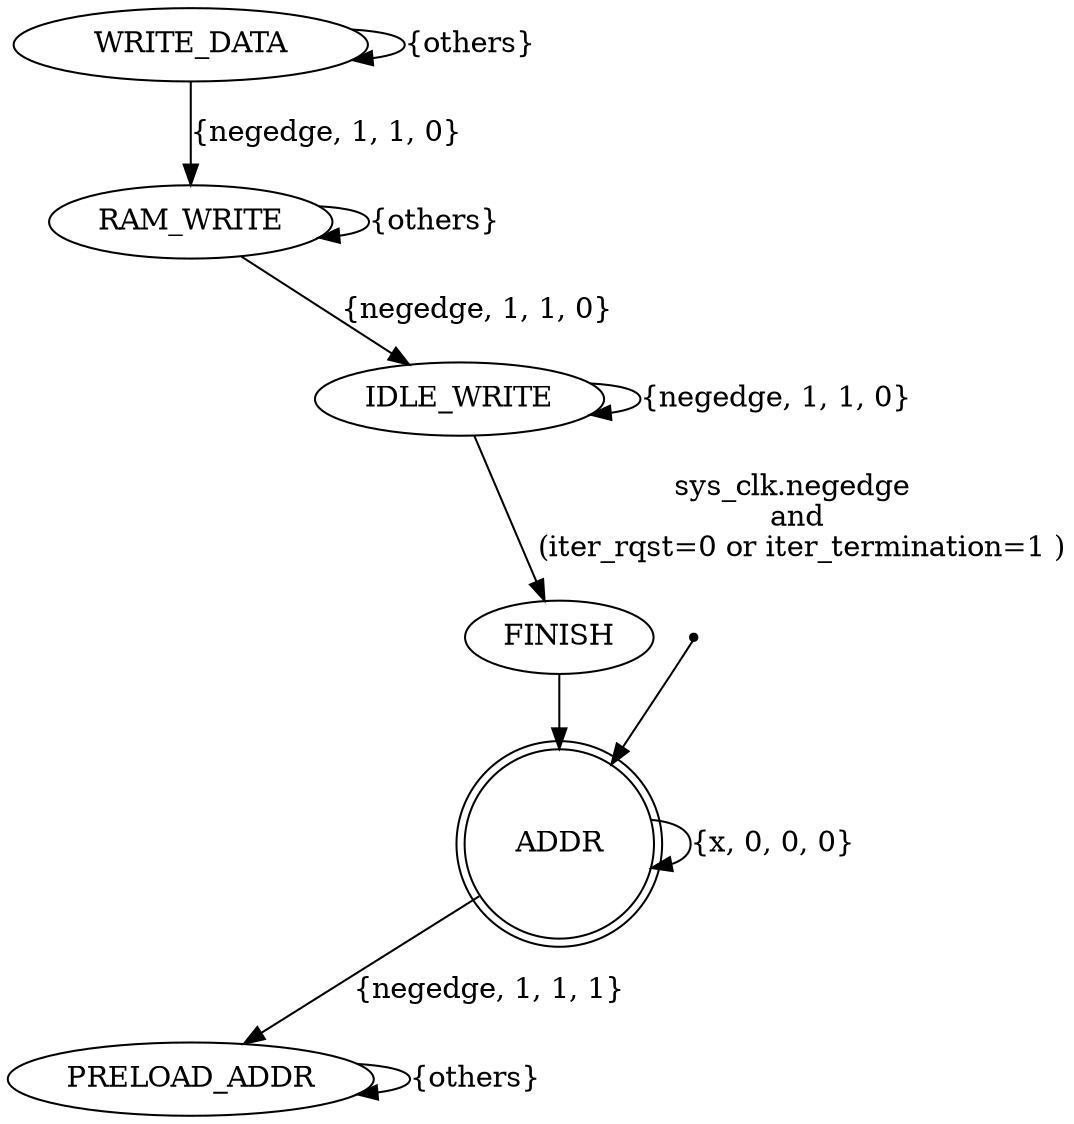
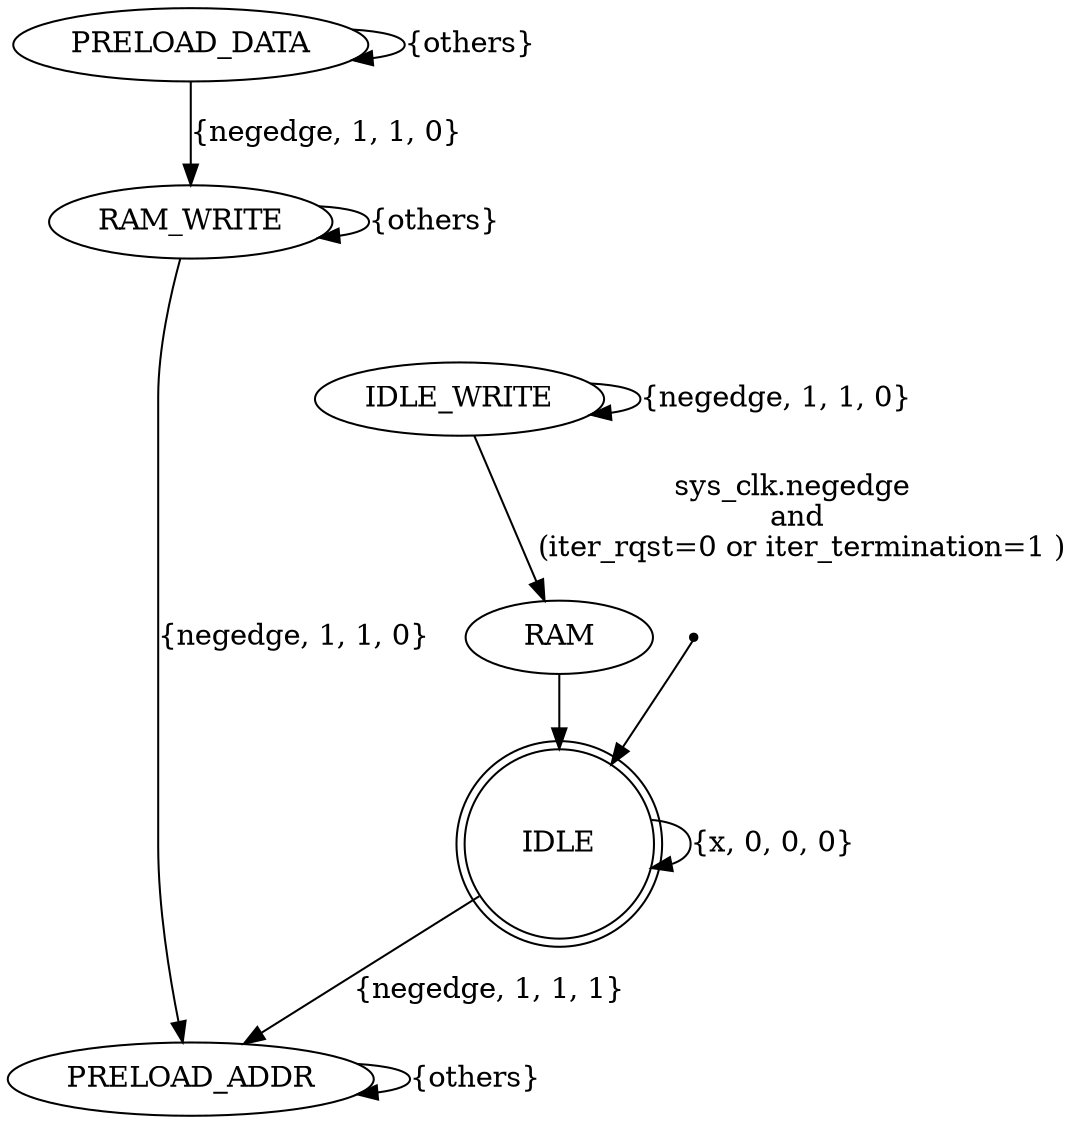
(191, 45) -> (191, 45)
(317, 305) -> (158, 640)
(559, 637) -> (559, 637)
(559, 844) -> (559, 844)
